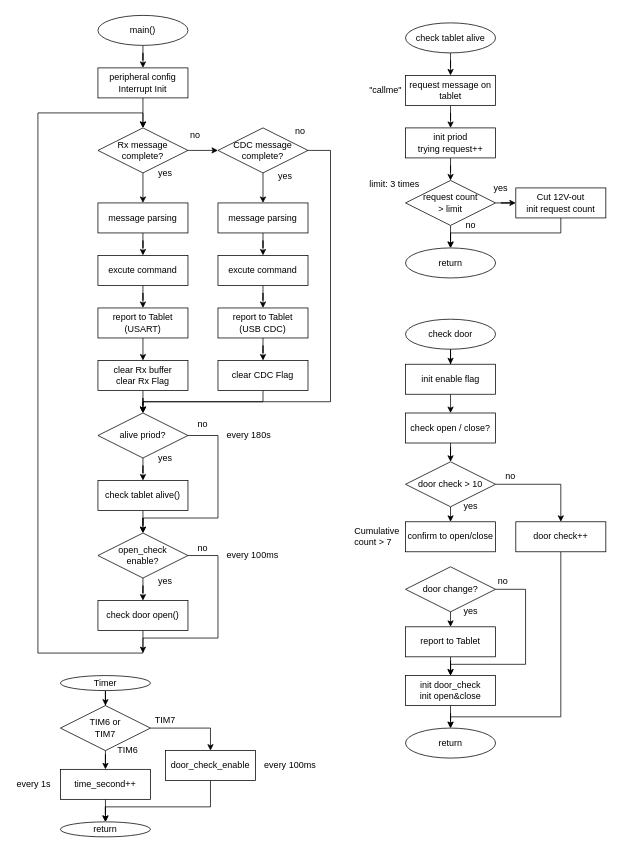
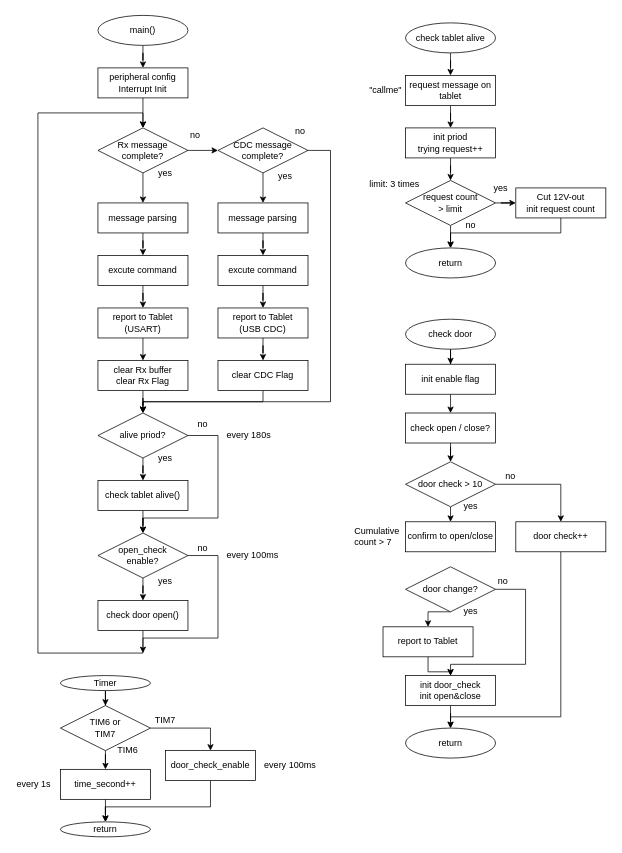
(450, 642) -> (428, 642)
